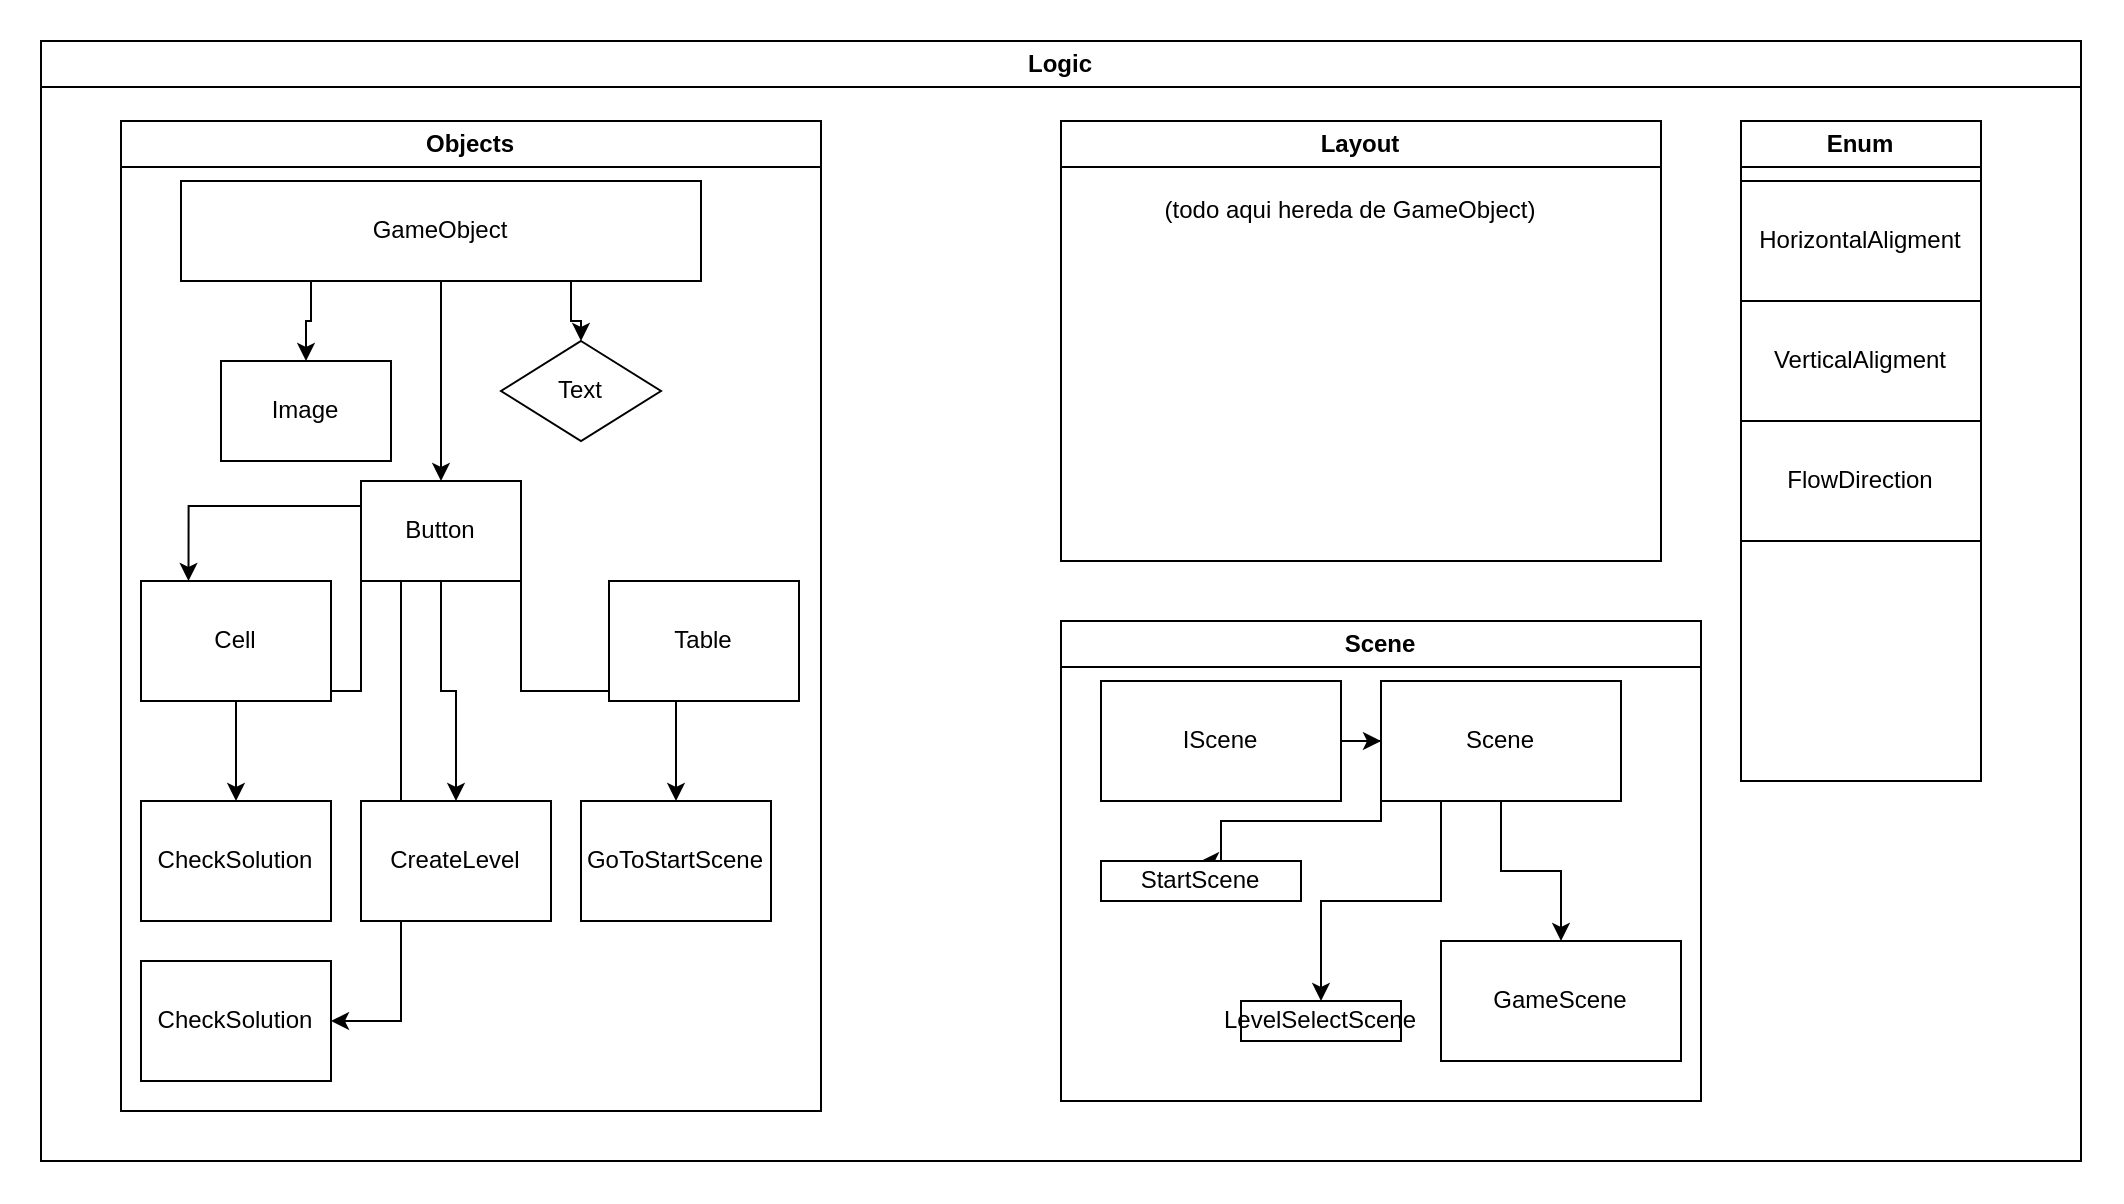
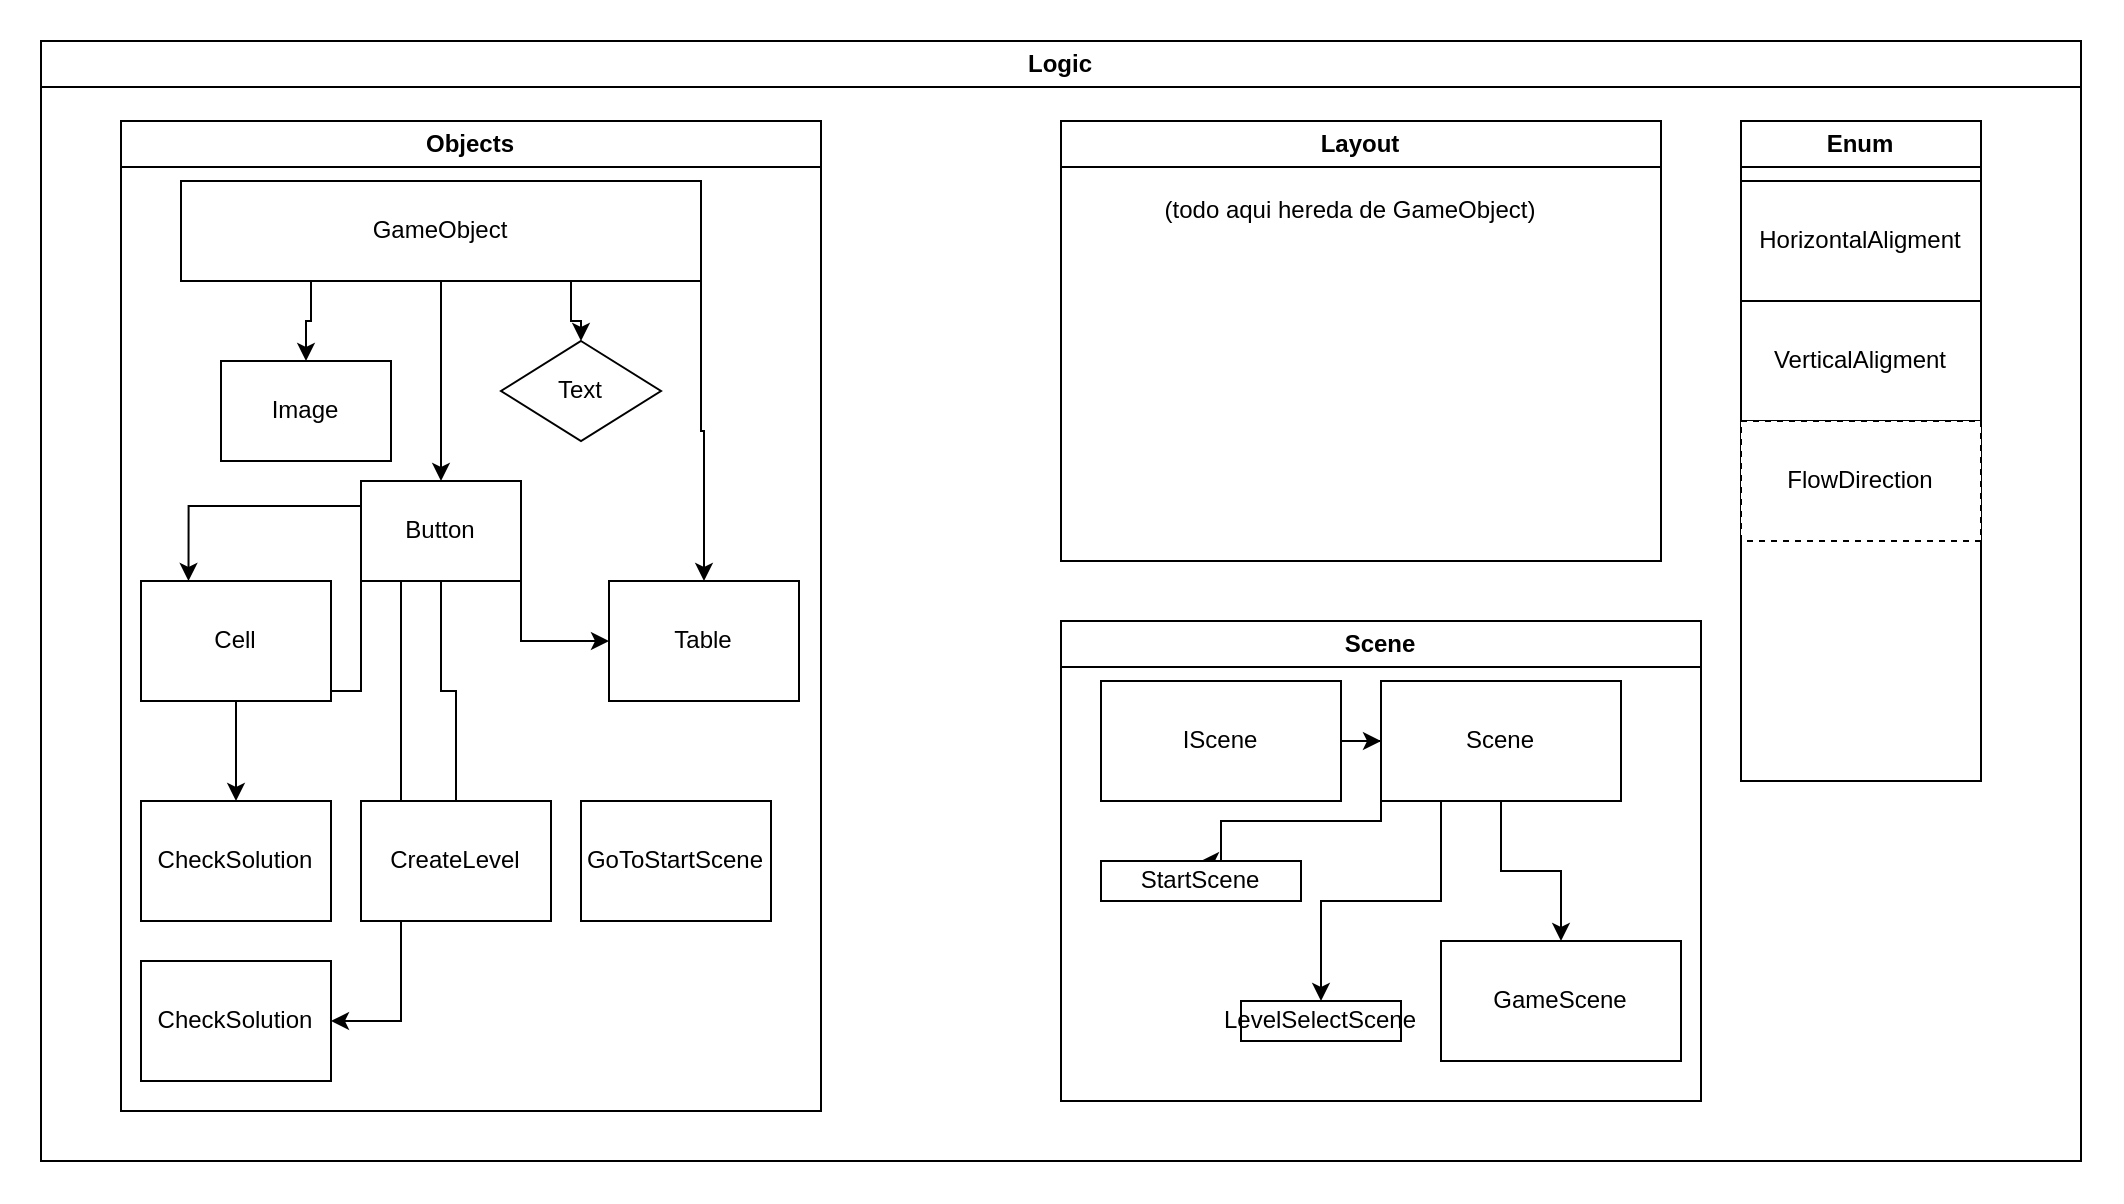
none -> (701, 426)
(1861, 481) -> (1861, 481)
(538, 691) -> (557, 641)
(456, 786) -> (456, 791)
